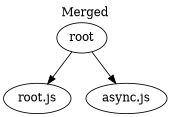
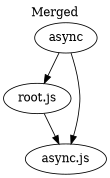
(82, 38) -> (66, 38)
none -> (50, 125)
